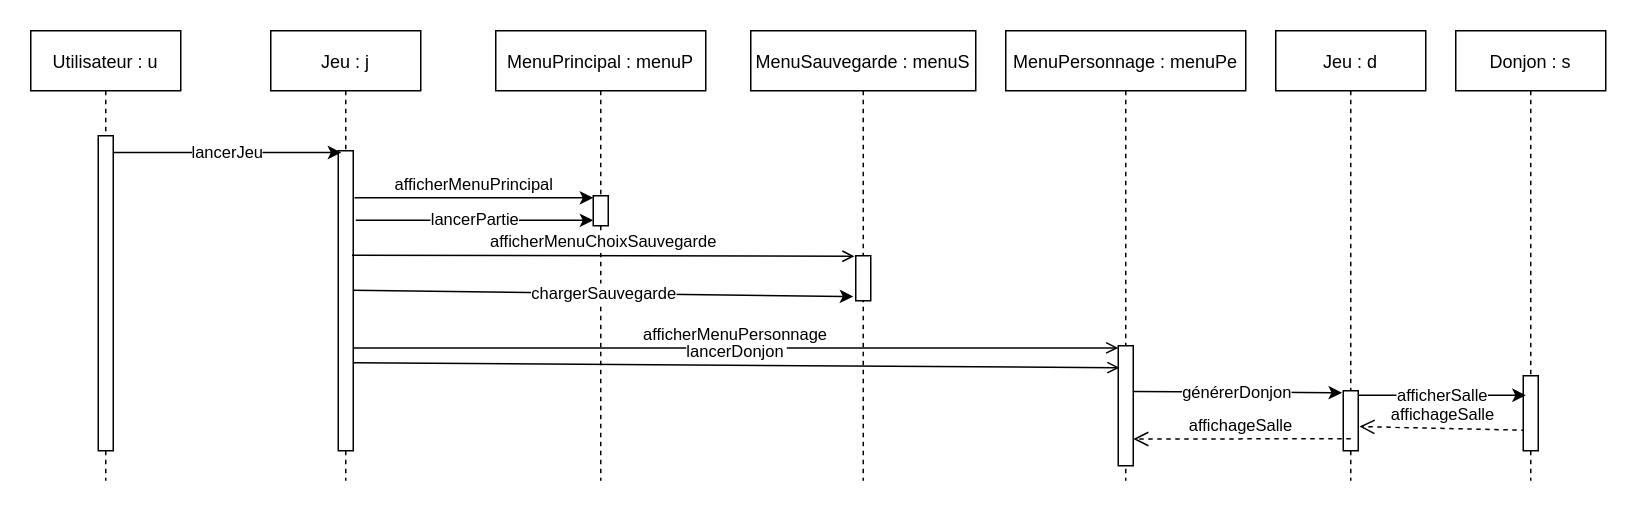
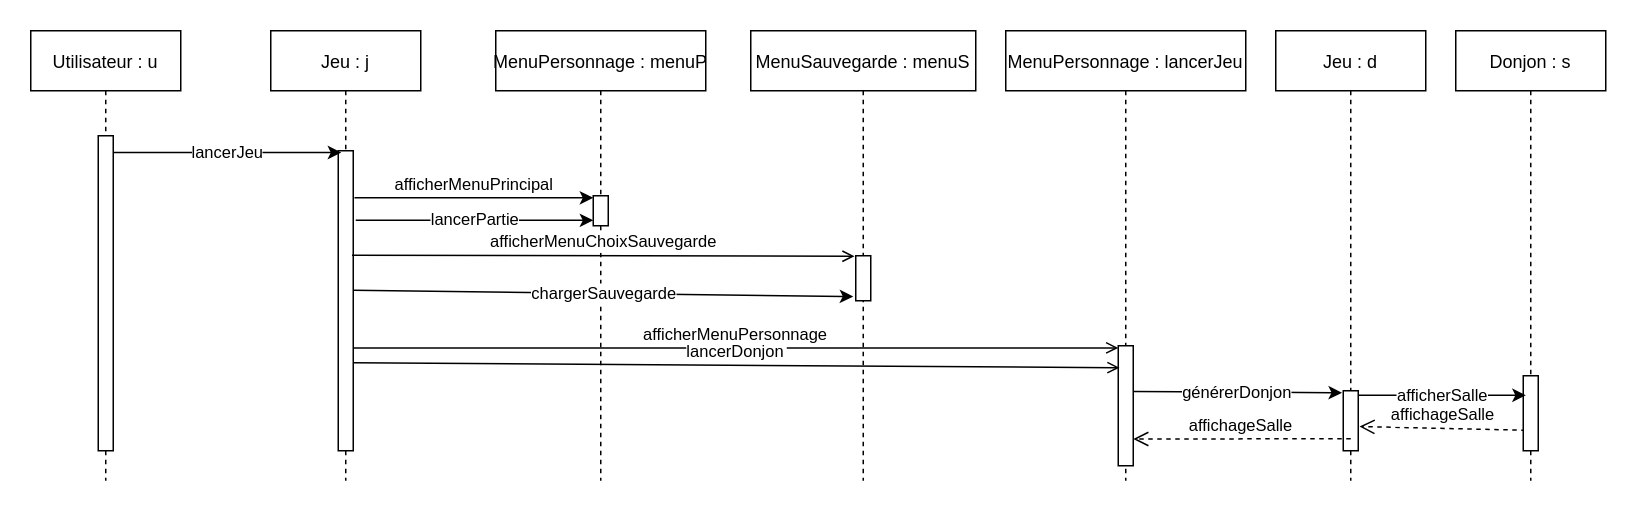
(600, 62) -> (600, 62)
(1125, 62) -> (1125, 62)
